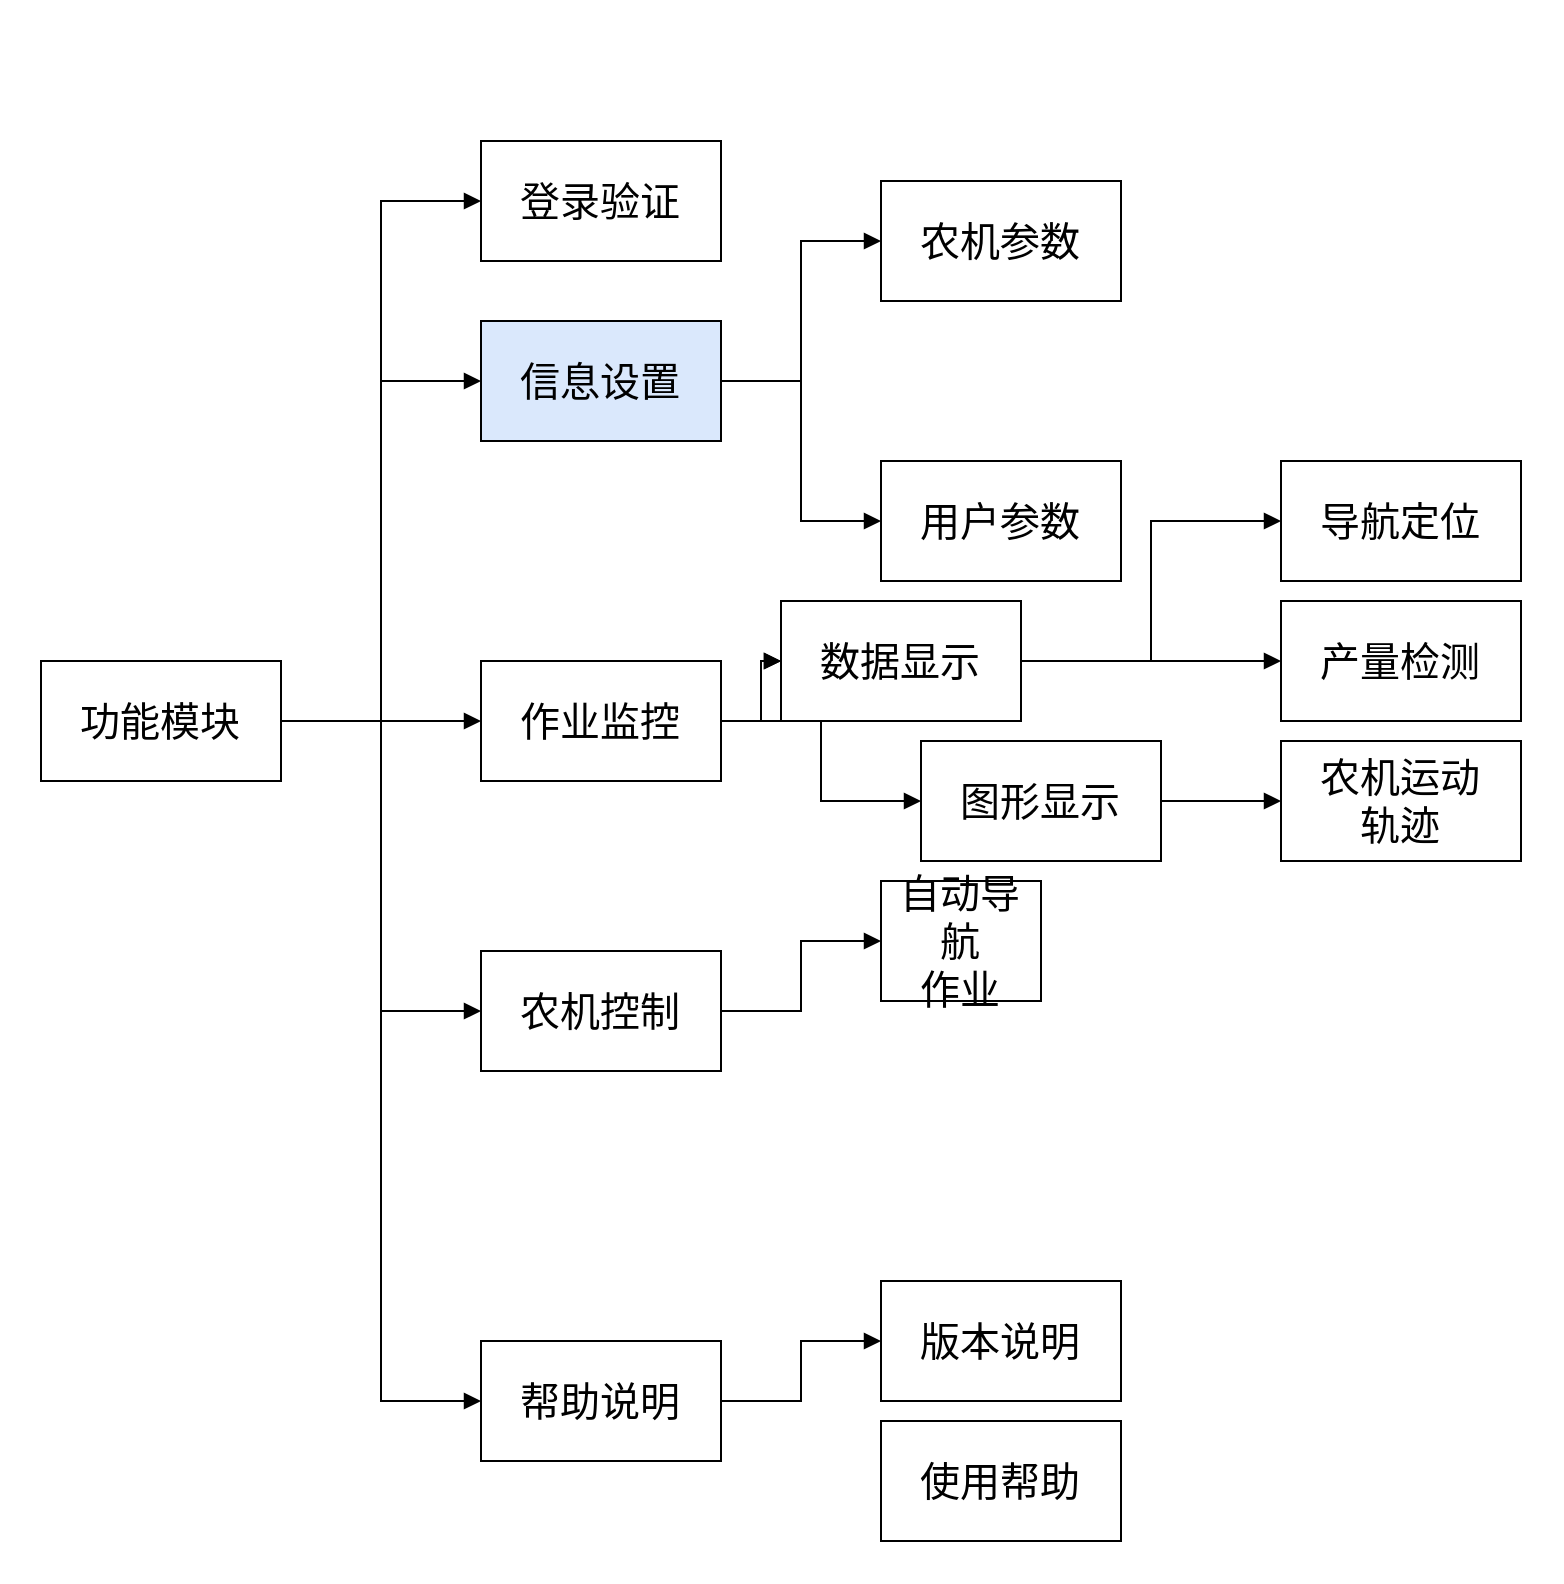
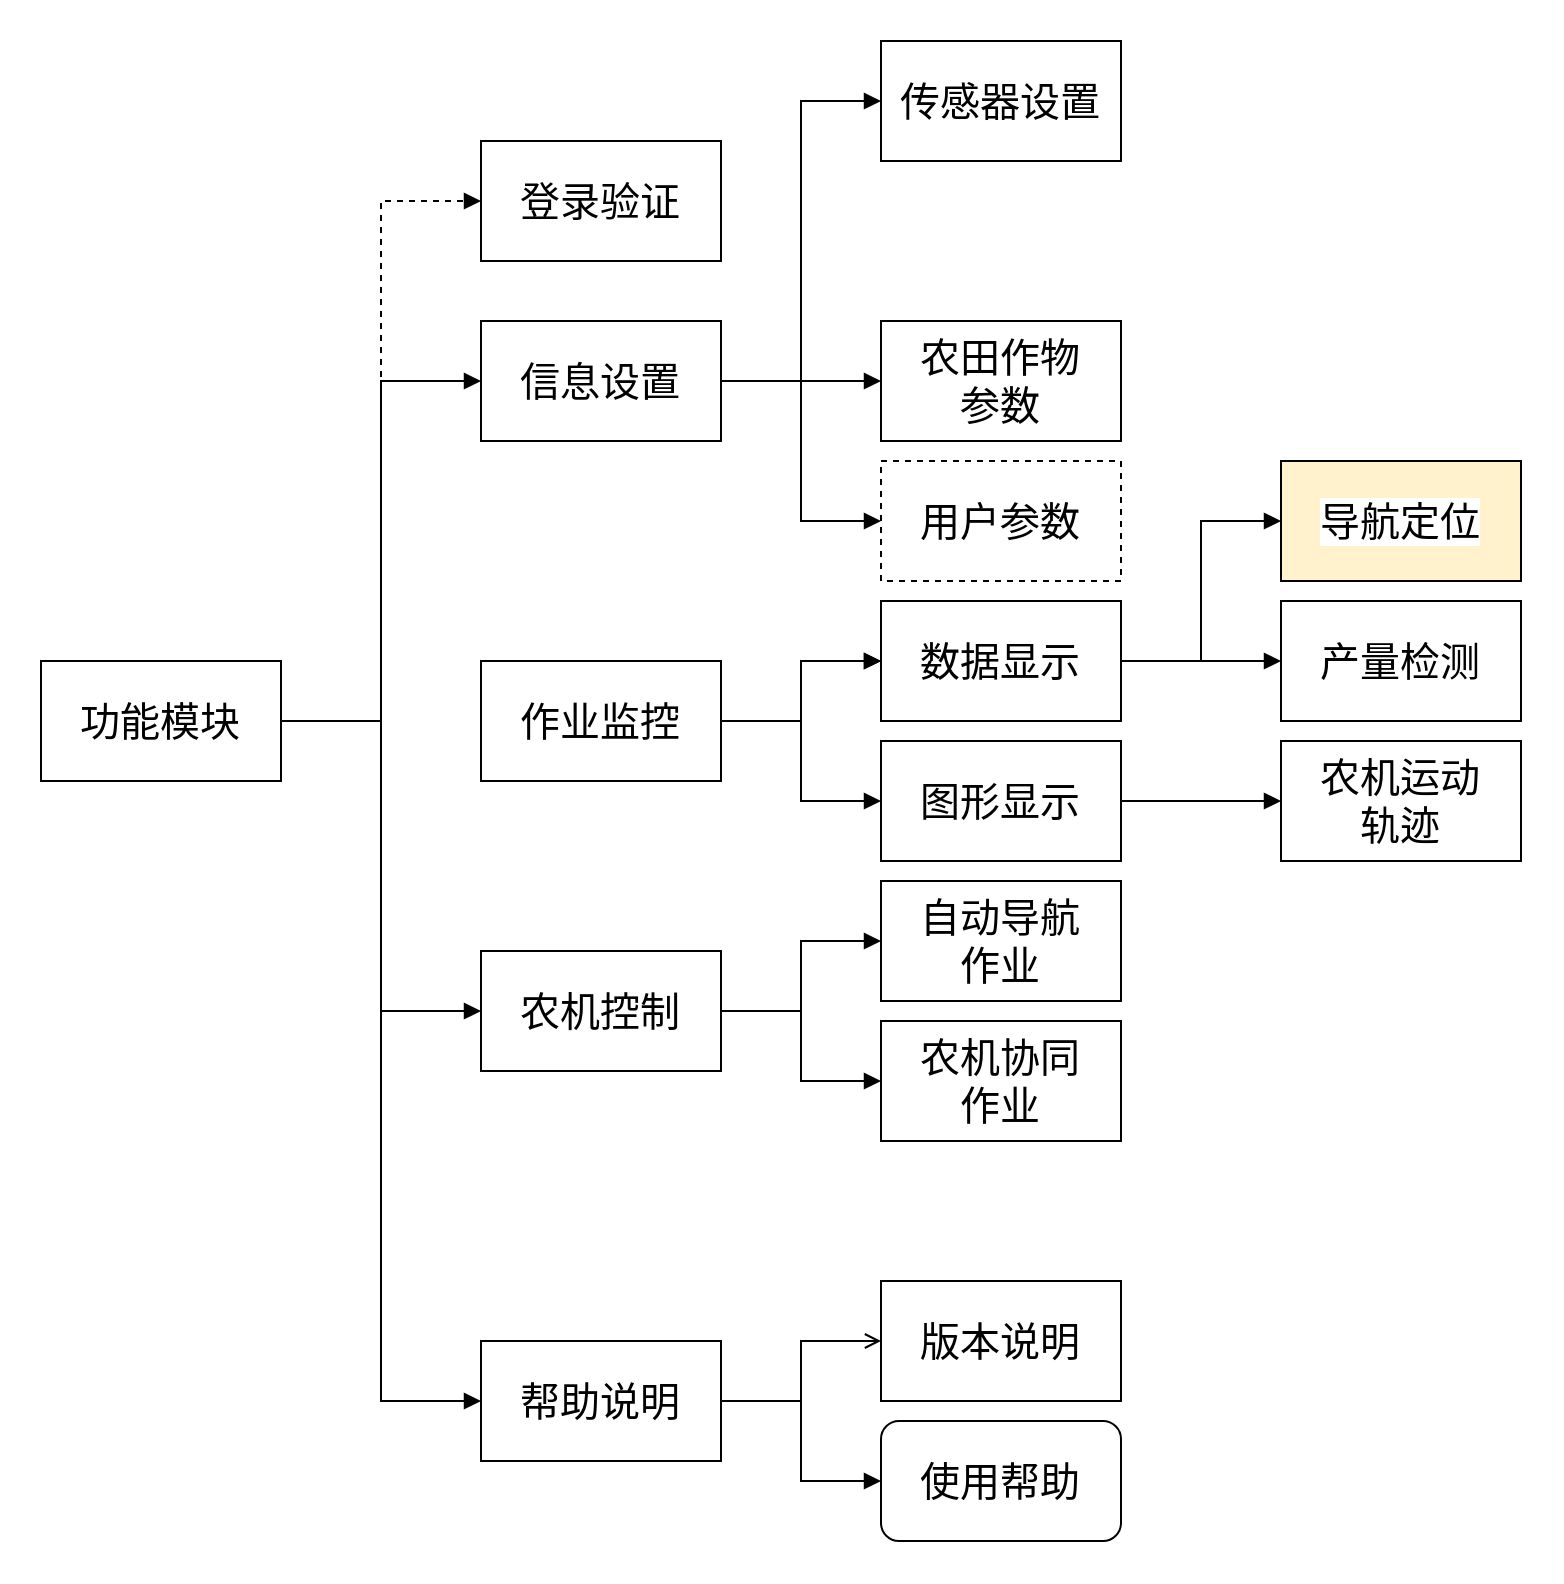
none -> (1001, 101)
none -> (801, 138)
(834, 241) -> none
(1001, 241) -> none
(381, 248) -> (381, 248)
(601, 381) -> (601, 381)
none -> (835, 381)
none -> (1001, 381)
(1001, 521) -> (1001, 521)
(1401, 521) -> (1401, 521)
(901, 661) -> (1001, 661)
(425, 721) -> none
(1041, 801) -> (1001, 801)
(961, 941) -> (1001, 941)
none -> (801, 1079)
none -> (1001, 1081)
(863, 1341) -> (867, 1341)
none -> (801, 1474)
(1001, 1481) -> (1001, 1481)
